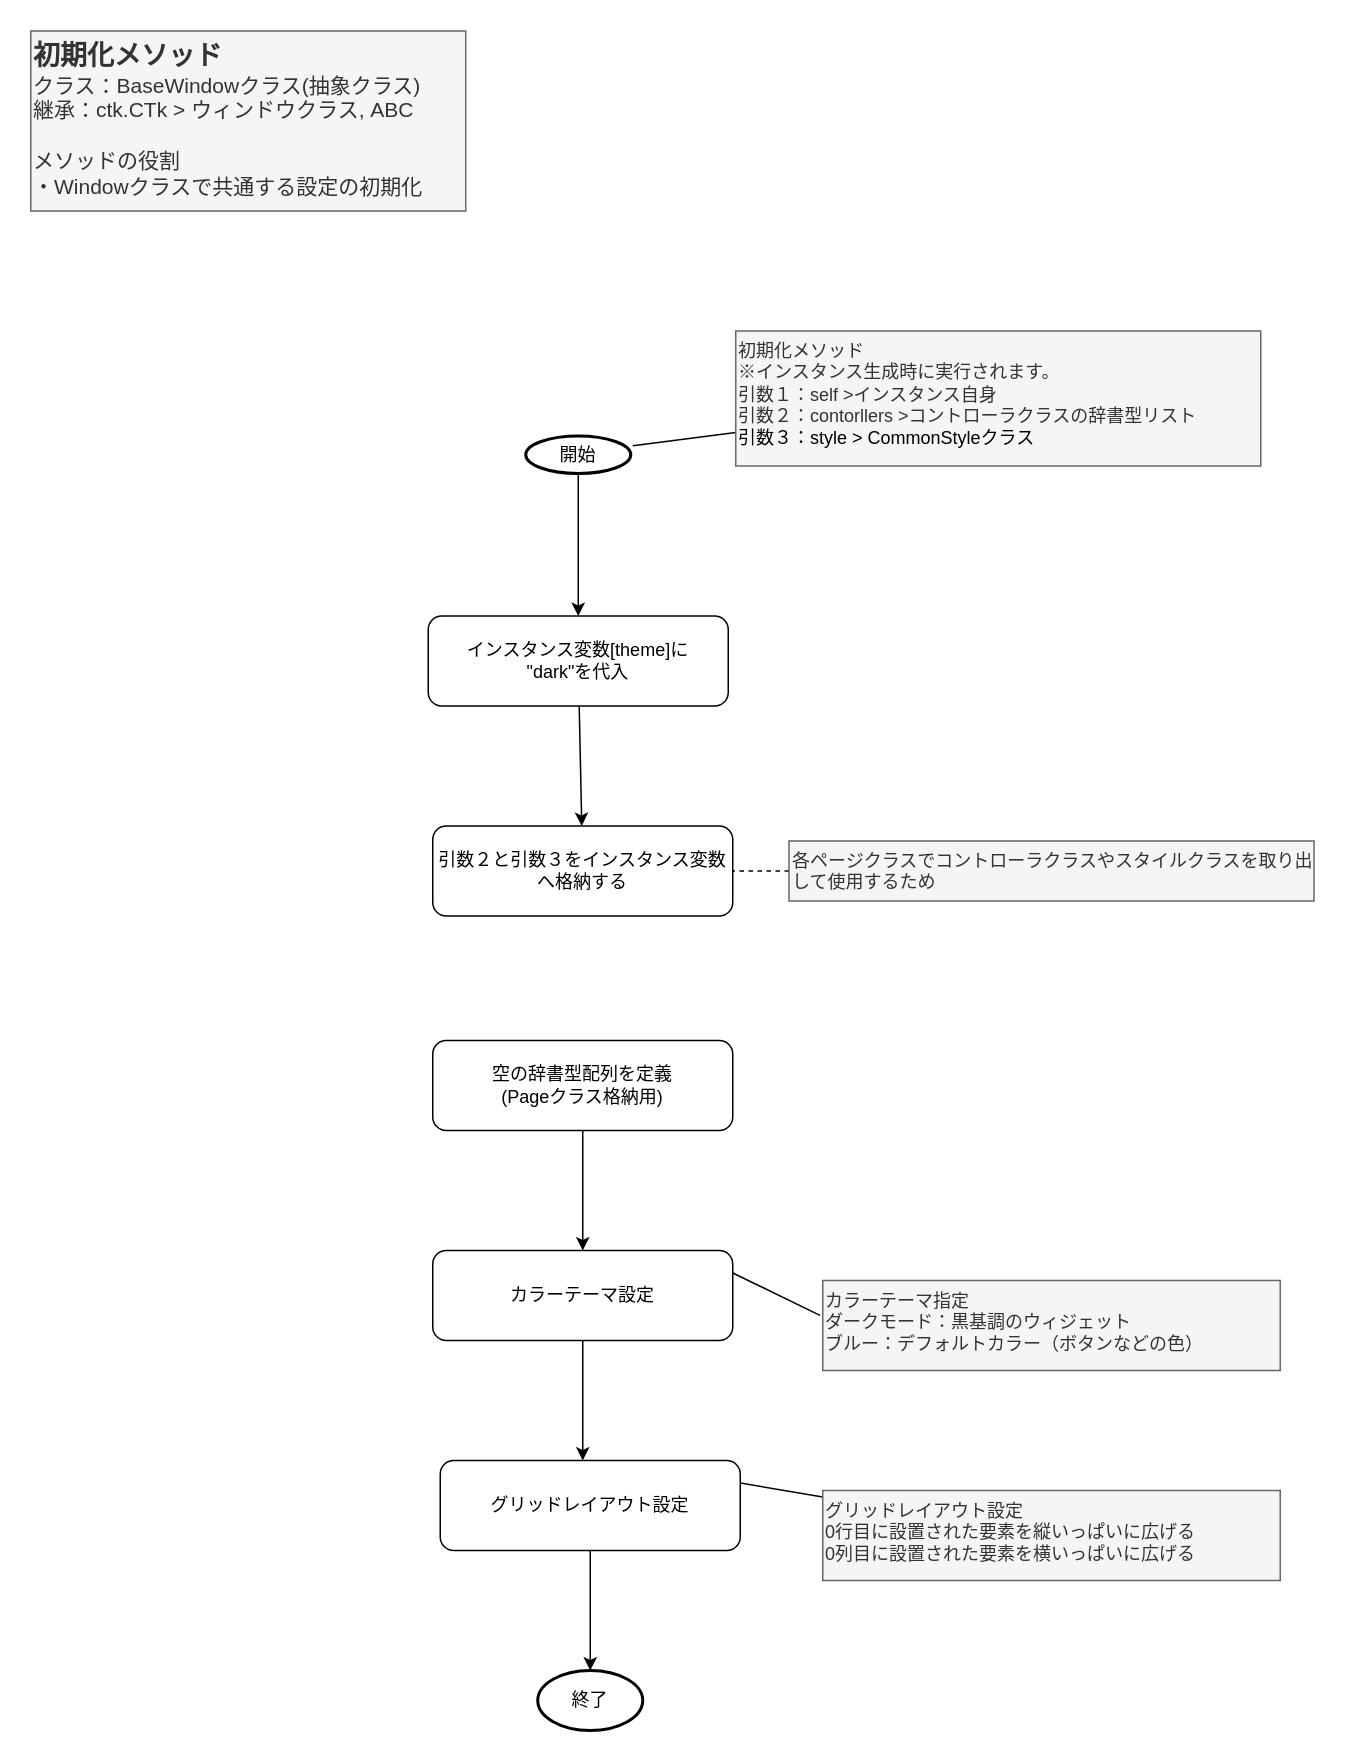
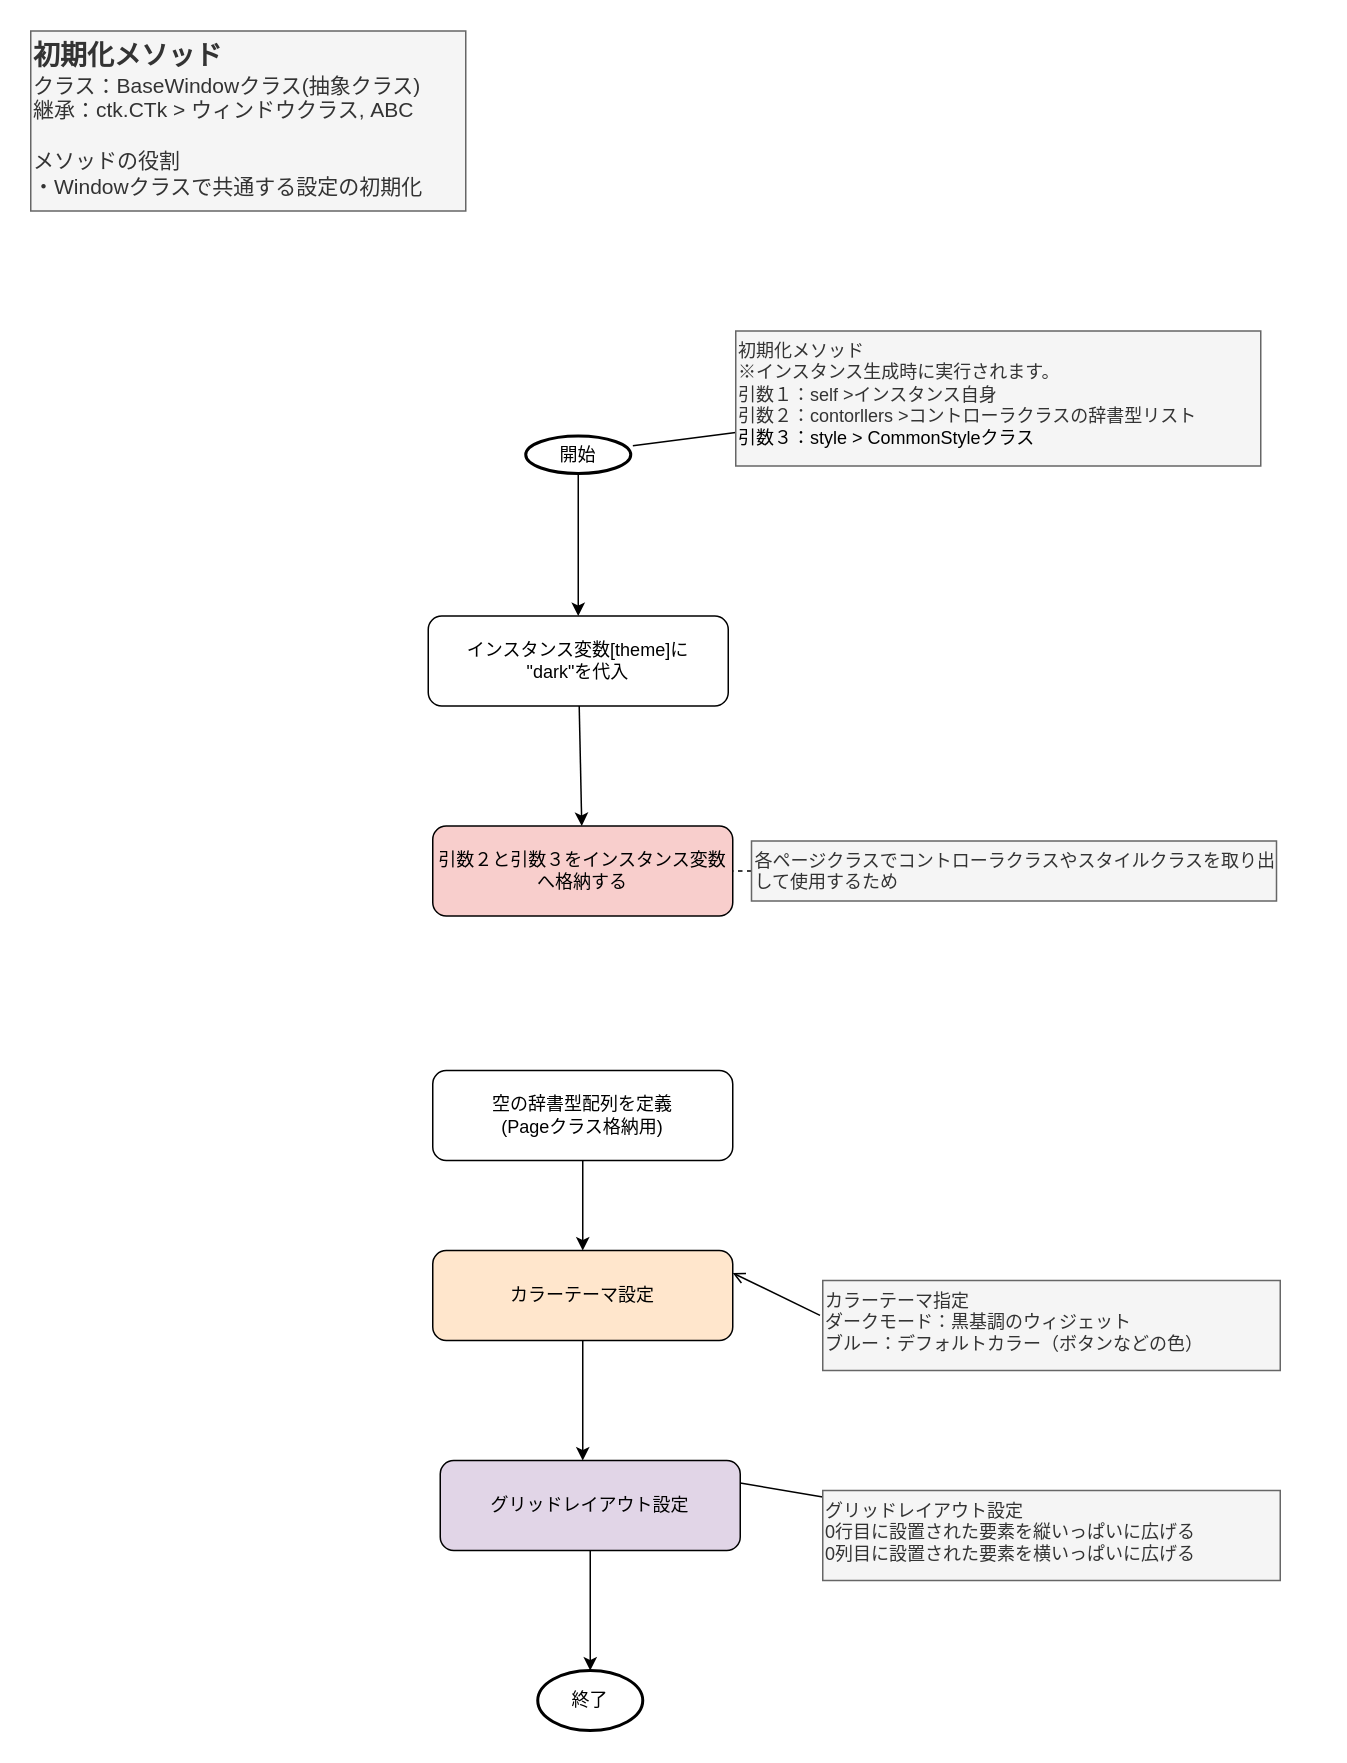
(583, 871) -> (583, 871)
(1052, 871) -> (1014, 871)
(583, 1085) -> (583, 1115)
(737, 1275) -> (738, 1276)
(583, 1295) -> (583, 1295)
(590, 1505) -> (590, 1505)
